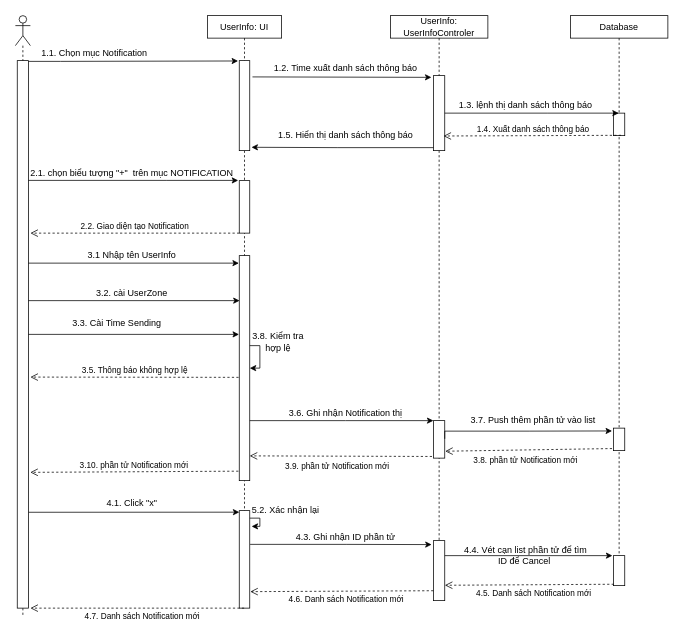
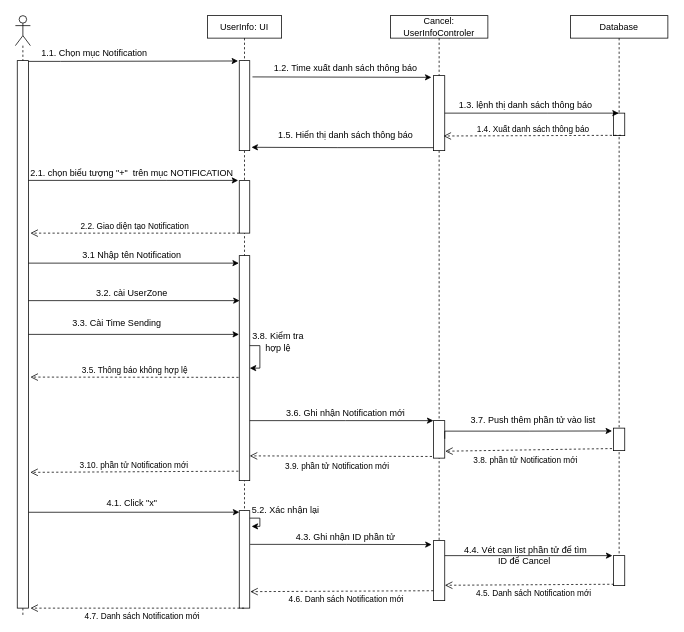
(439, 27) -> (439, 27)
(132, 255) -> (132, 255)
(346, 413) -> (346, 413)
